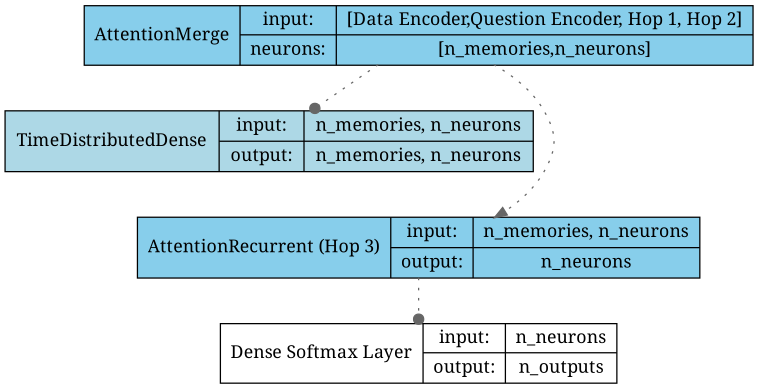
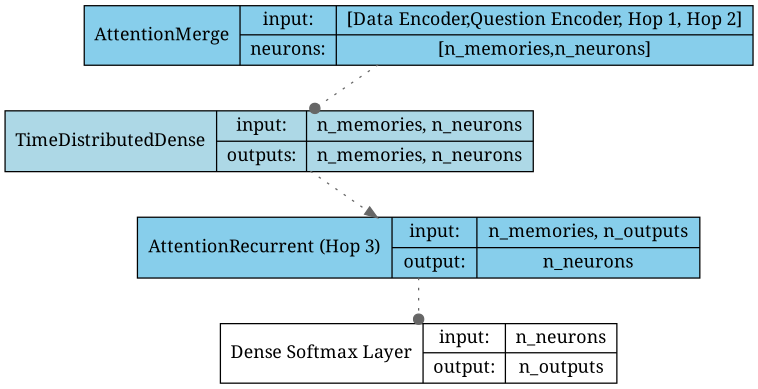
(553, 135) -> (339, 191)
(262, 156) -> (262, 156)
(586, 232) -> (588, 232)
